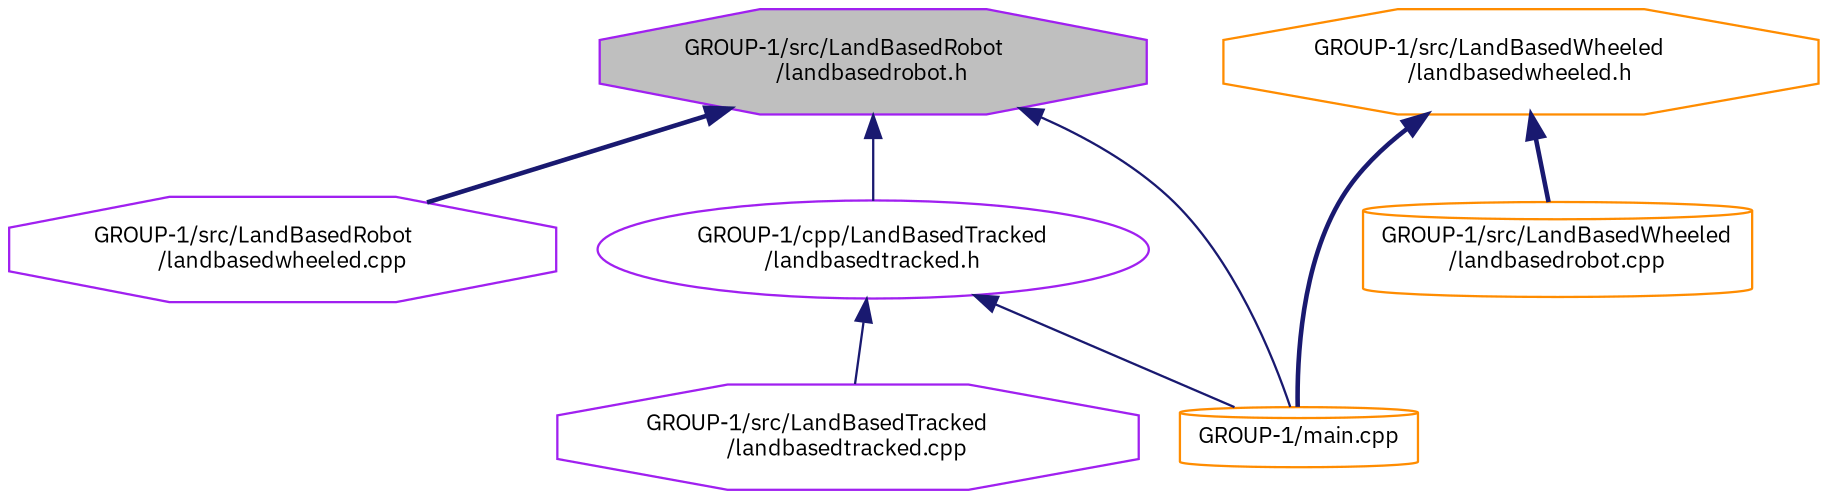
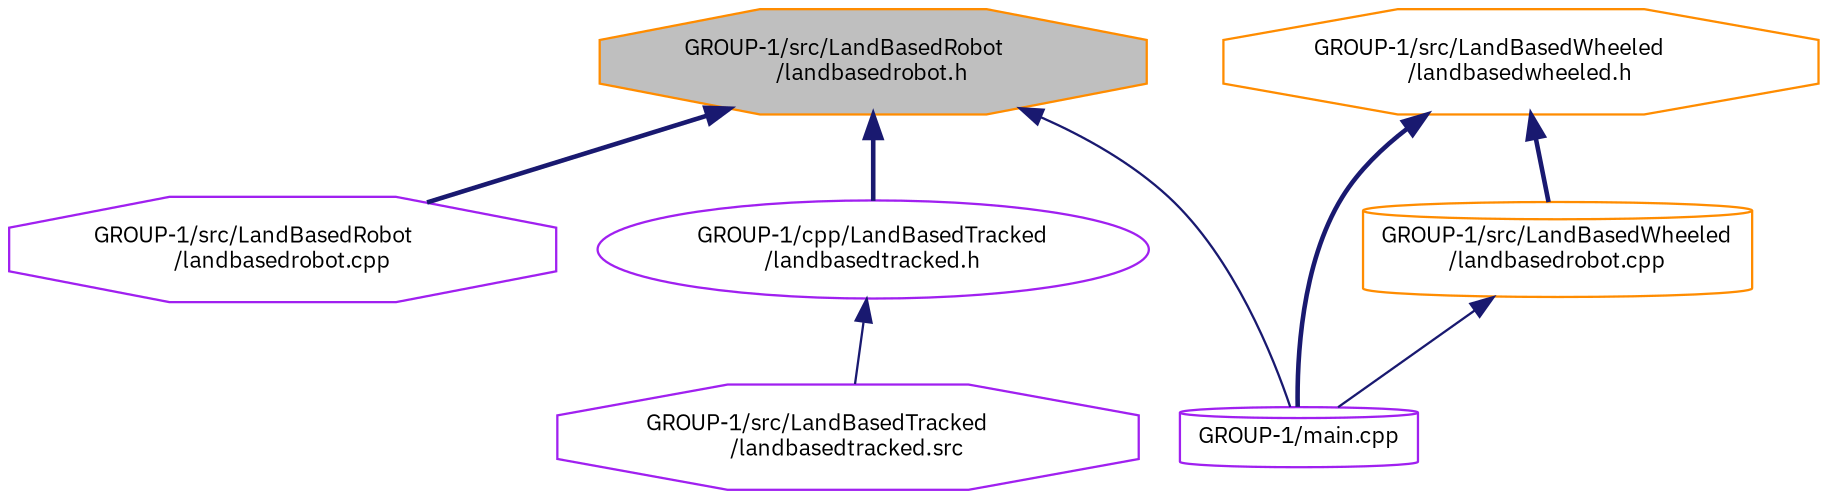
(873, 62) -> (873, 62)
(873, 170) -> (873, 170)
(283, 249) -> (283, 249)
(1115, 356) -> (1406, 359)
(848, 437) -> (848, 437)
(1299, 437) -> (1299, 437)
